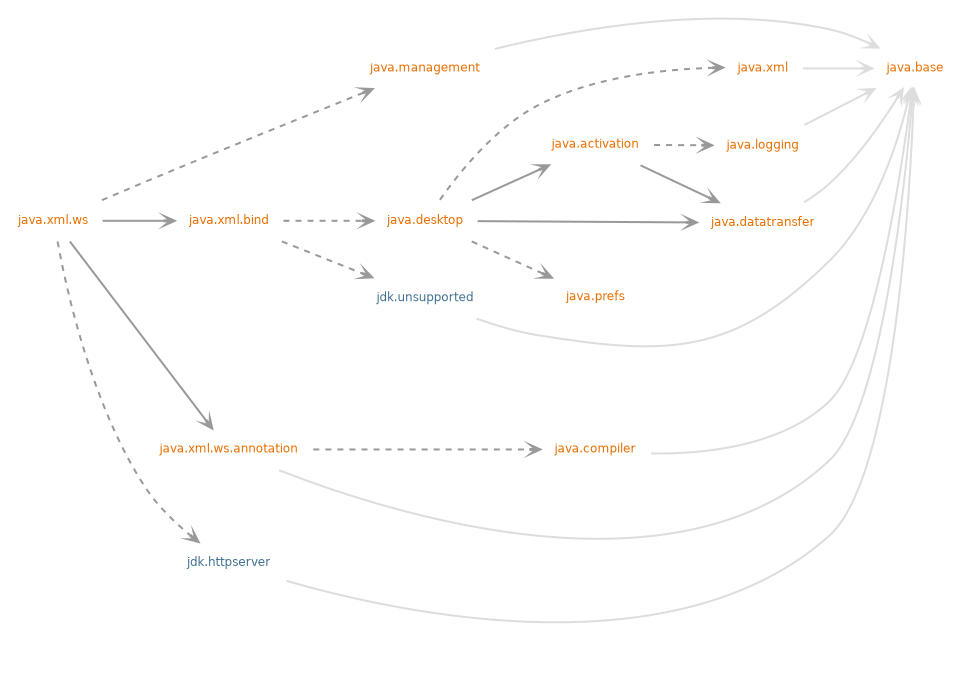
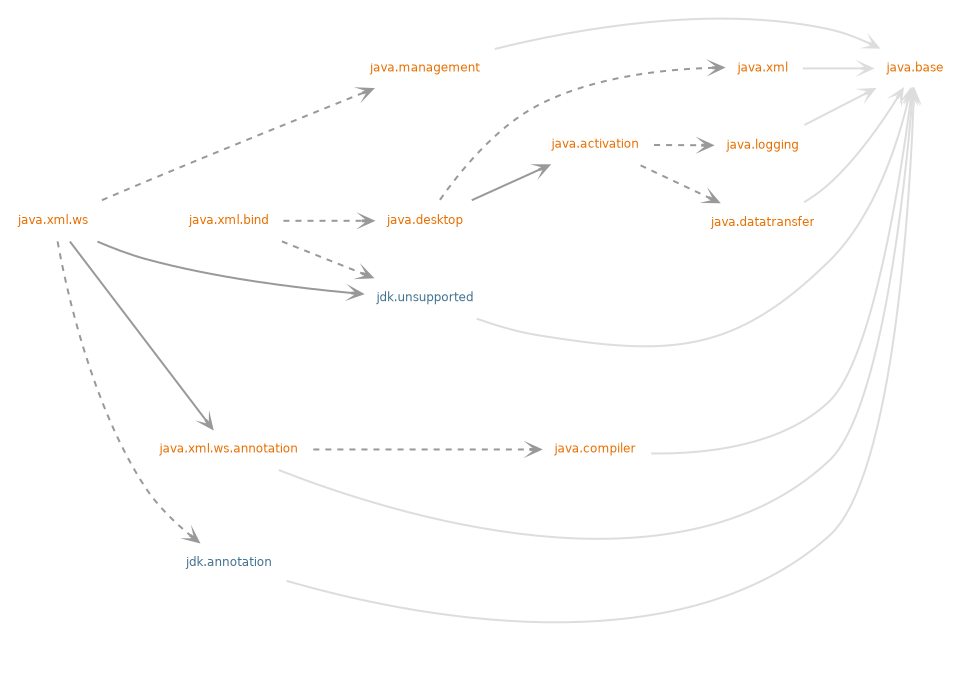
(675, 182) -> (675, 182)
(134, 221) -> (223, 276)
(582, 222) -> none
(596, 297) -> none
(229, 563) -> (229, 563)
